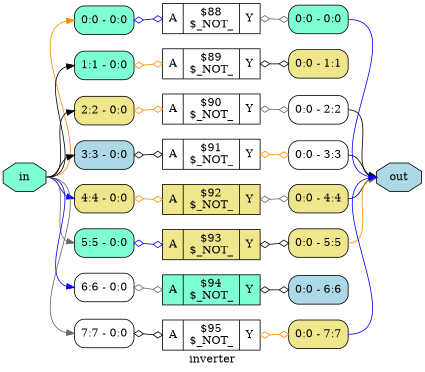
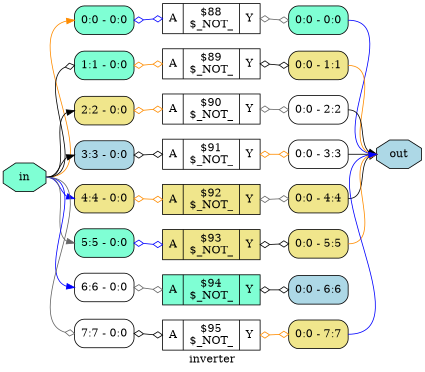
none -> (363, 108)
(59, 113) -> (59, 114)
(62, 247) -> (63, 246)
